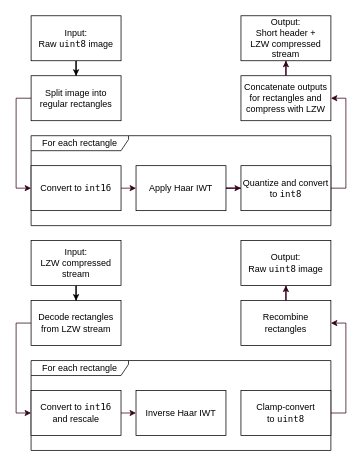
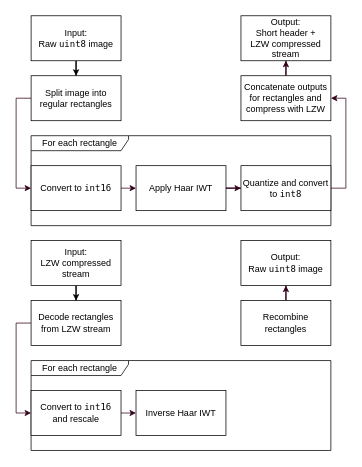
(343, 323) -> none
(286, 413) -> none
